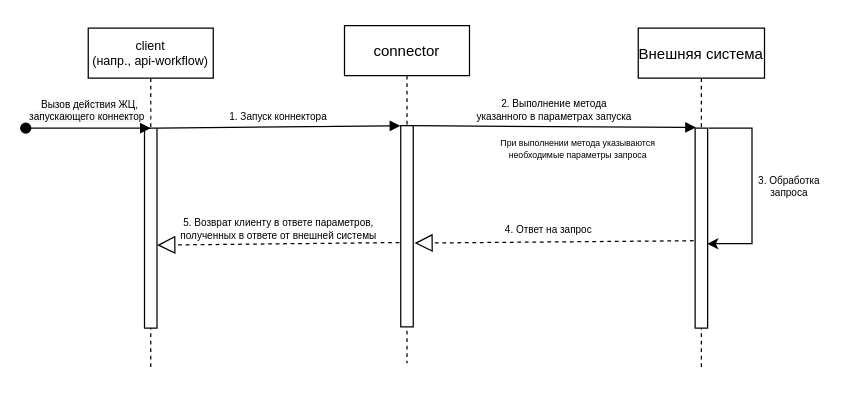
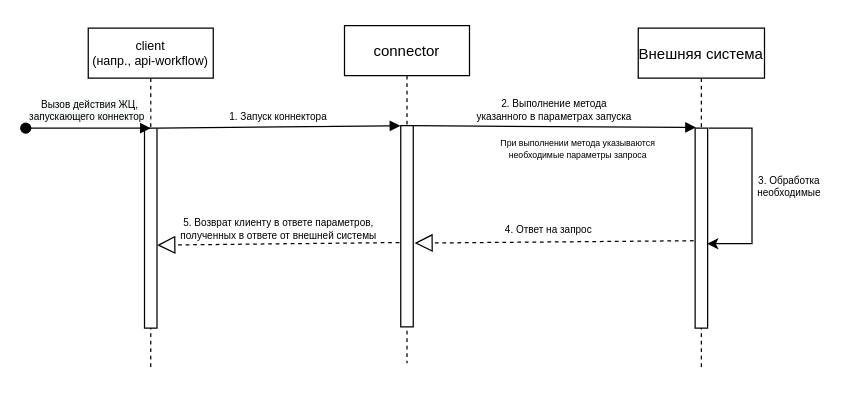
(789, 187) -> (789, 187)
